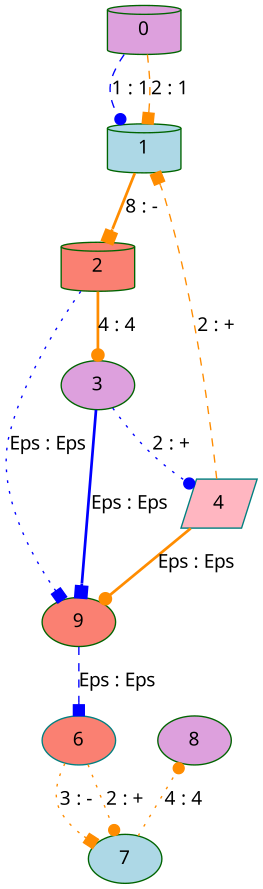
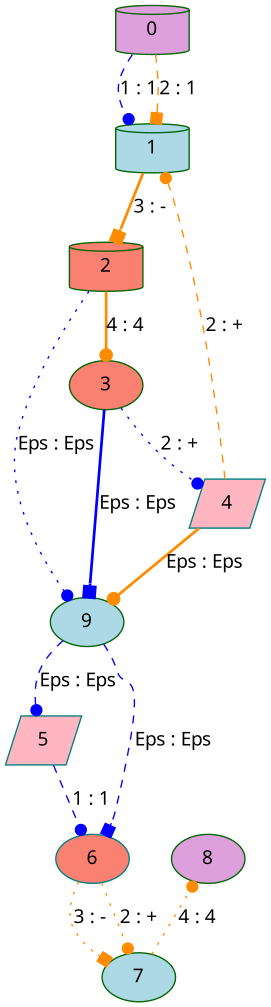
(142, 208) -> (150, 208)
(195, 331) -> (203, 330)
(98, 385) -> (106, 385)
(9, 437) -> (17, 438)
(79, 622) -> (87, 622)
none -> (44, 740)
